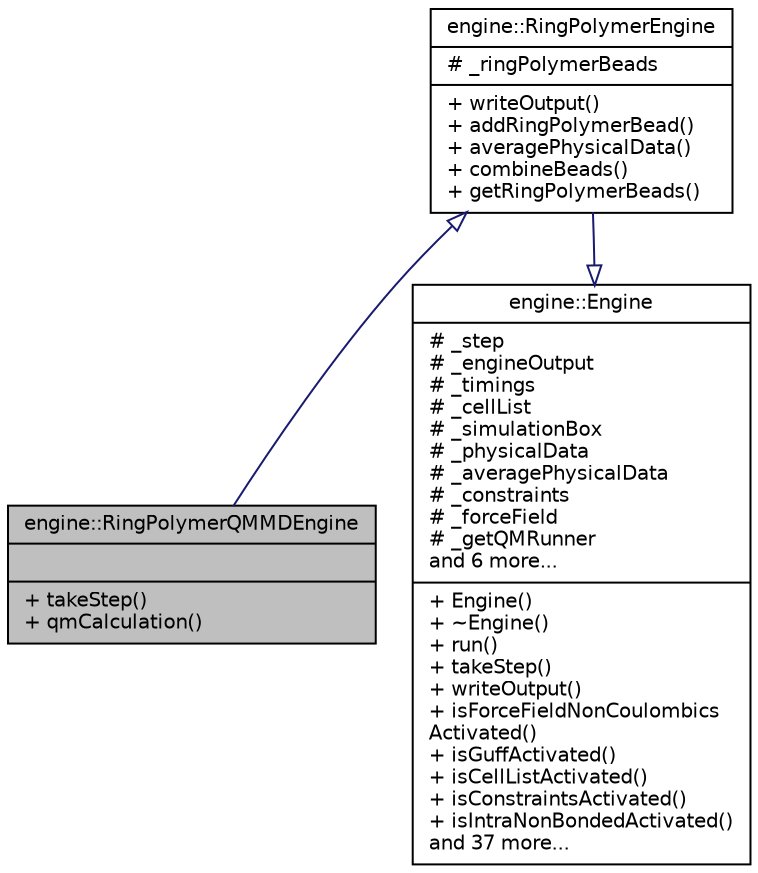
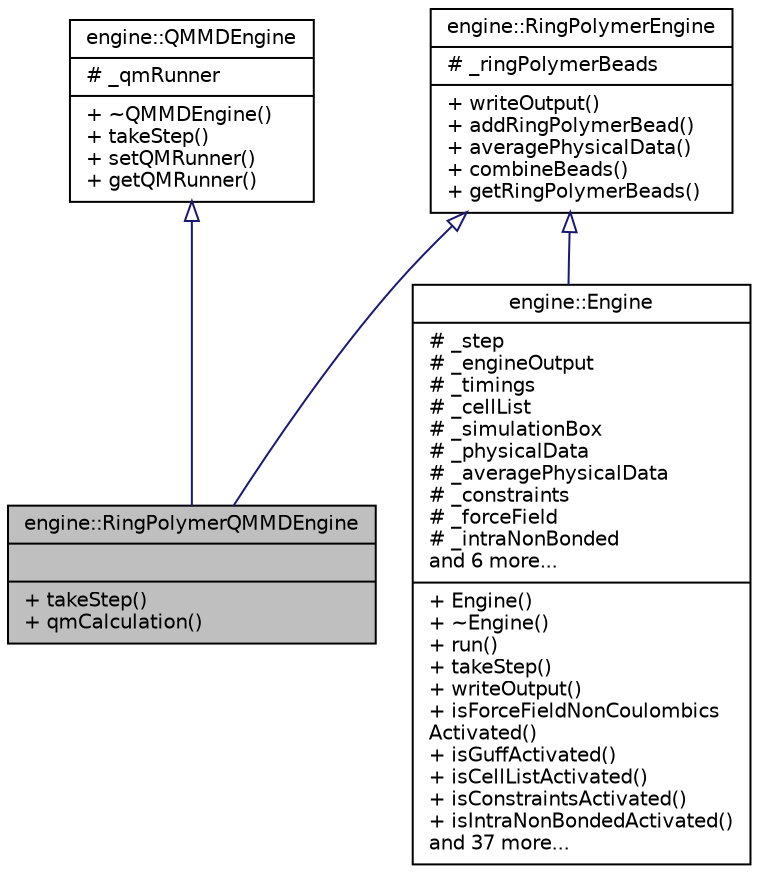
none -> (192, 111)
(594, 239) -> (569, 259)
(513, 540) -> (525, 540)
